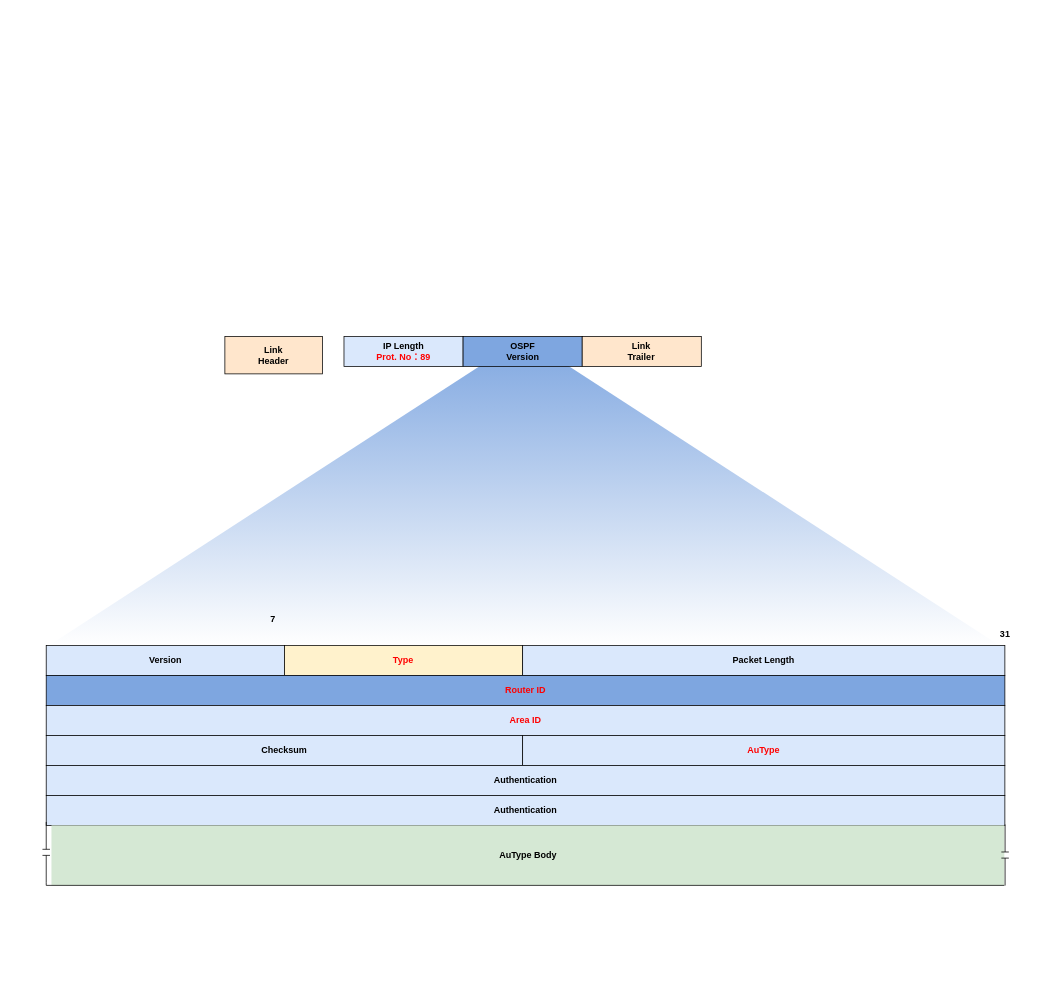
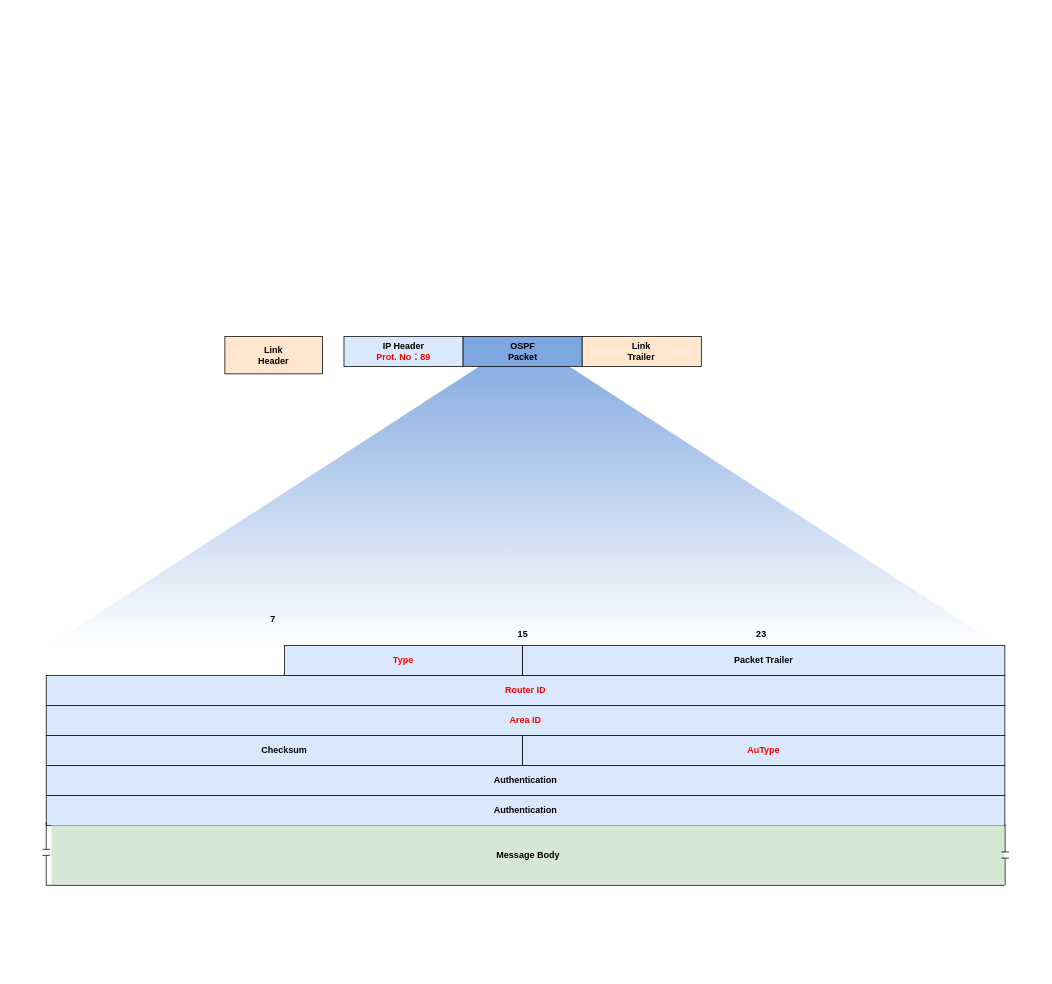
(404, 351) -> (404, 351)
(523, 351) -> (523, 351)
none -> (522, 634)
none -> (761, 634)
(1005, 634) -> none
(165, 660) -> none
(403, 660) -> (403, 660)
(764, 660) -> (764, 660)
(525, 690) -> (525, 690)
(528, 855) -> (528, 855)
